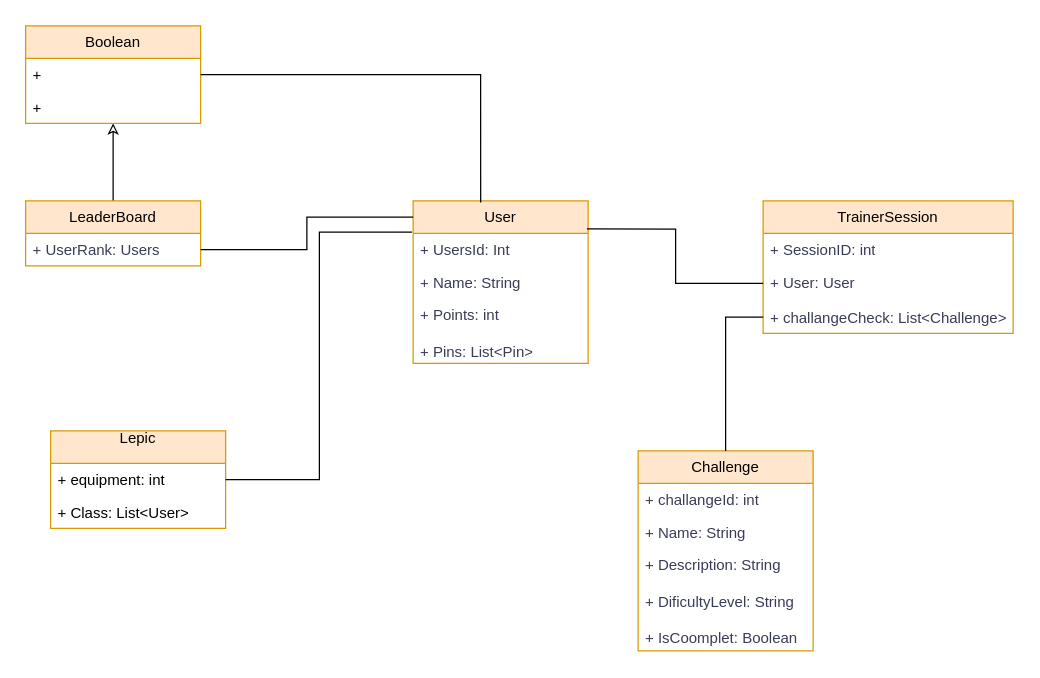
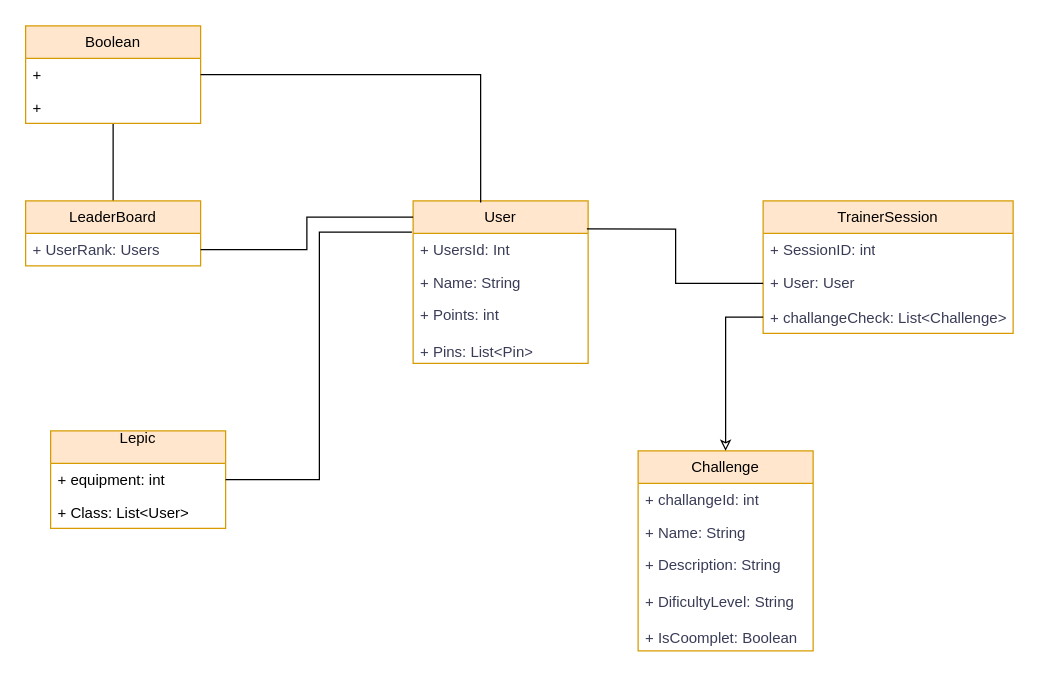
(113, 133) -> (113, 130)
(726, 445) -> (726, 441)
